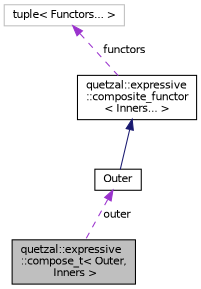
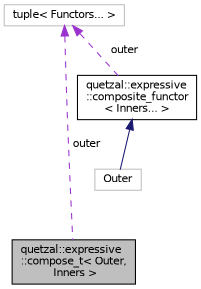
(123, 51) -> (123, 51)
(118, 180) -> (118, 180)
(96, 220) -> (68, 138)
